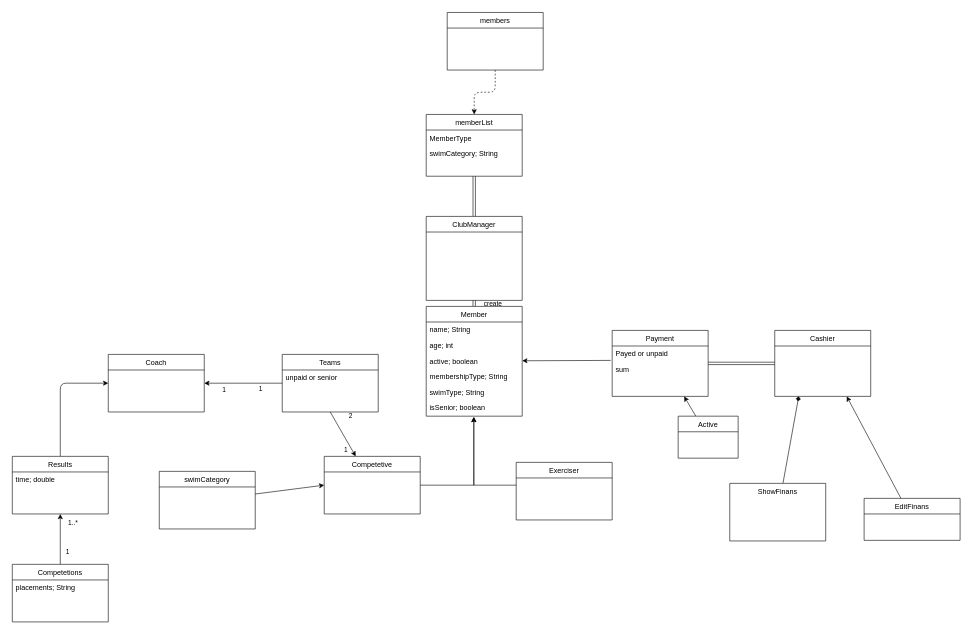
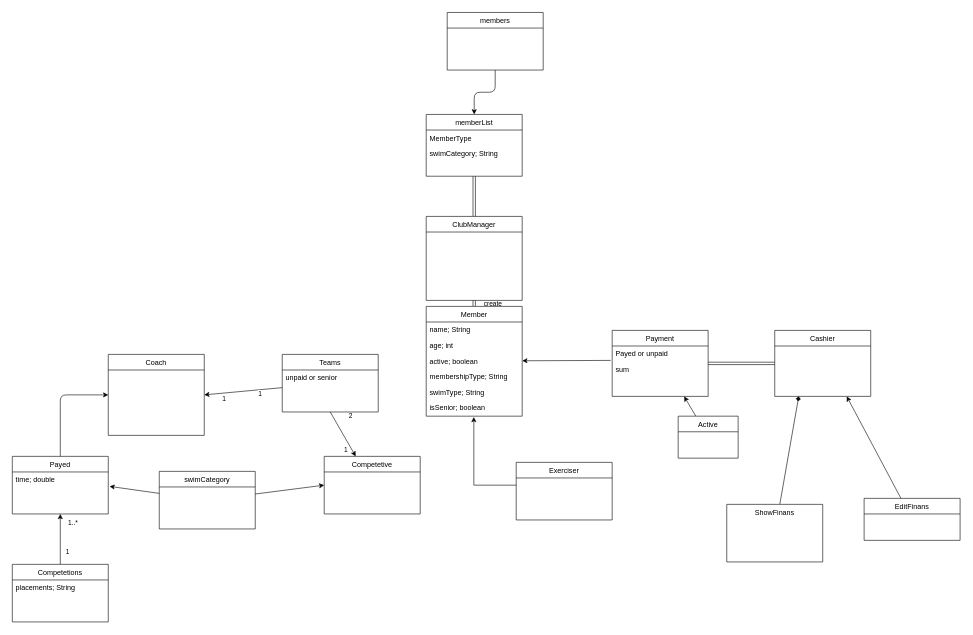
(487, 92) -> (487, 92)
(156, 383) -> (156, 395)
(60, 464) -> (60, 464)
(447, 485) -> none
none -> (134, 490)
(778, 512) -> (775, 533)
